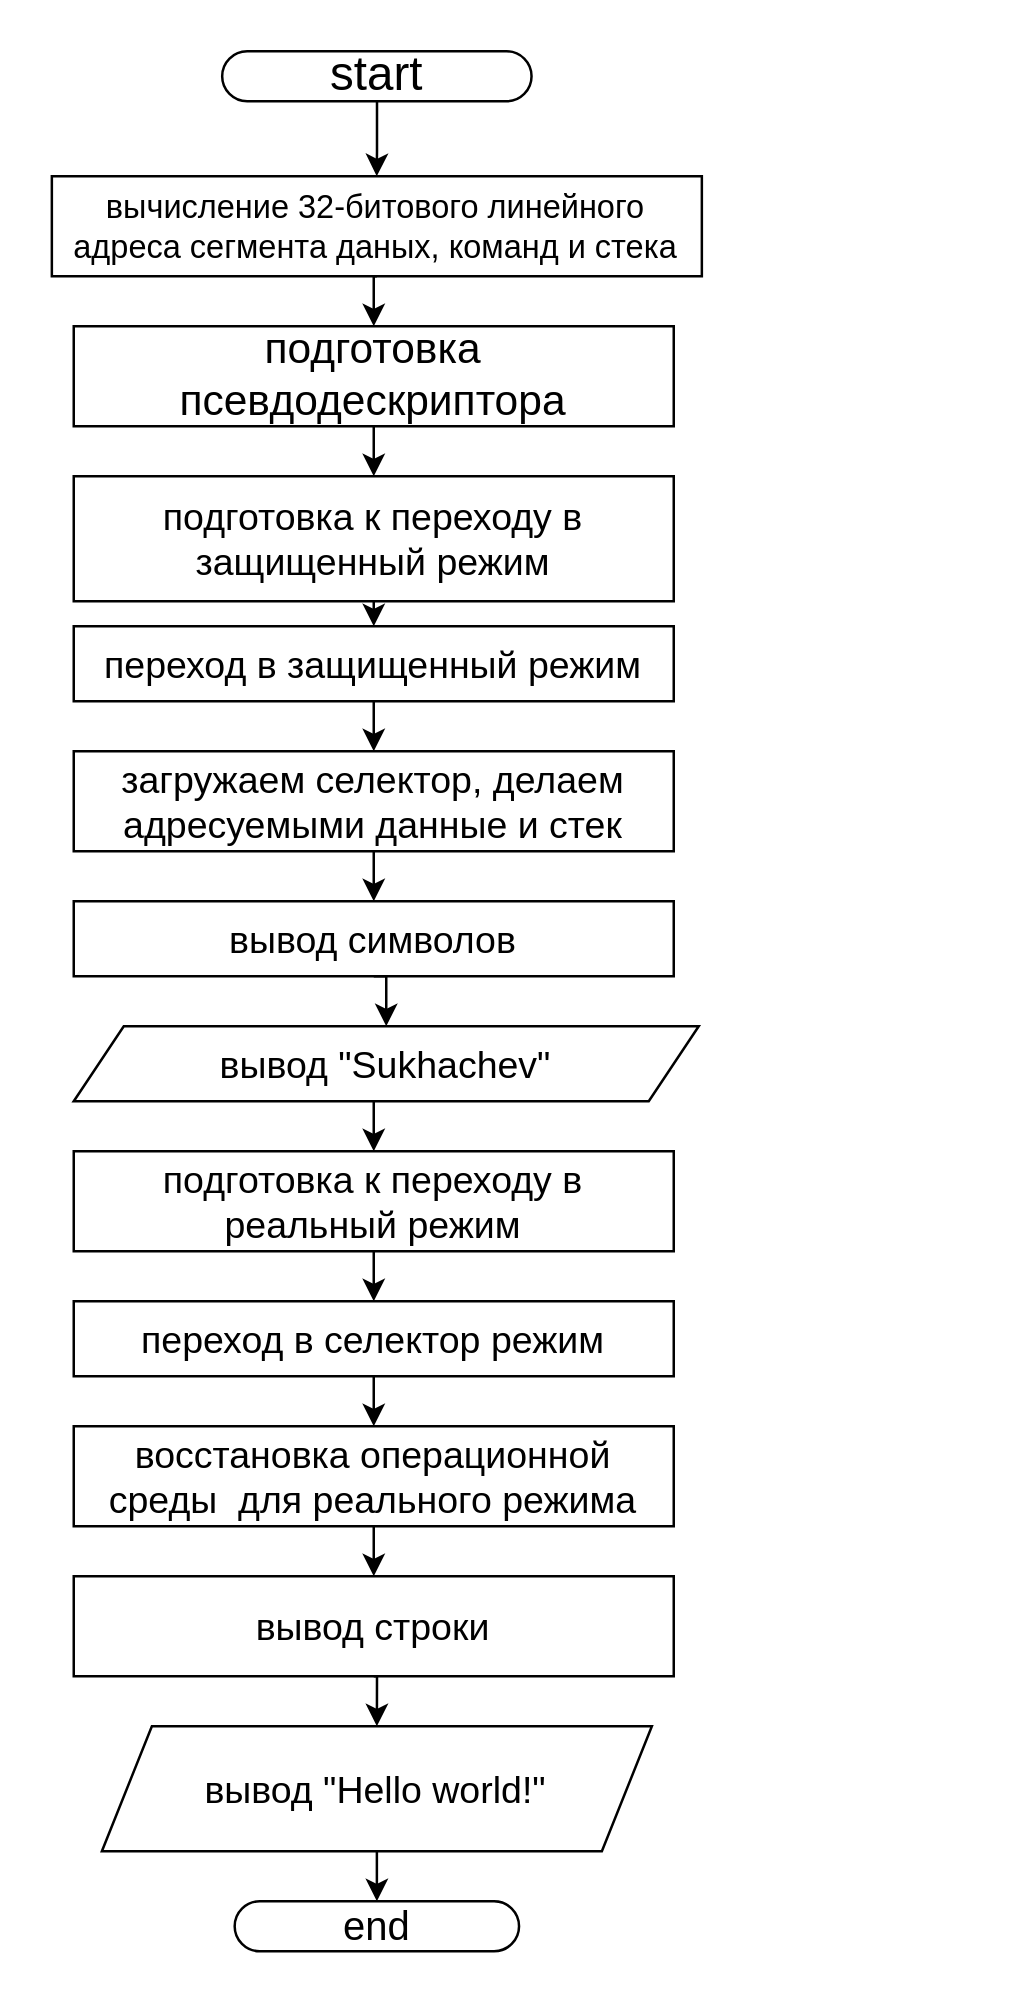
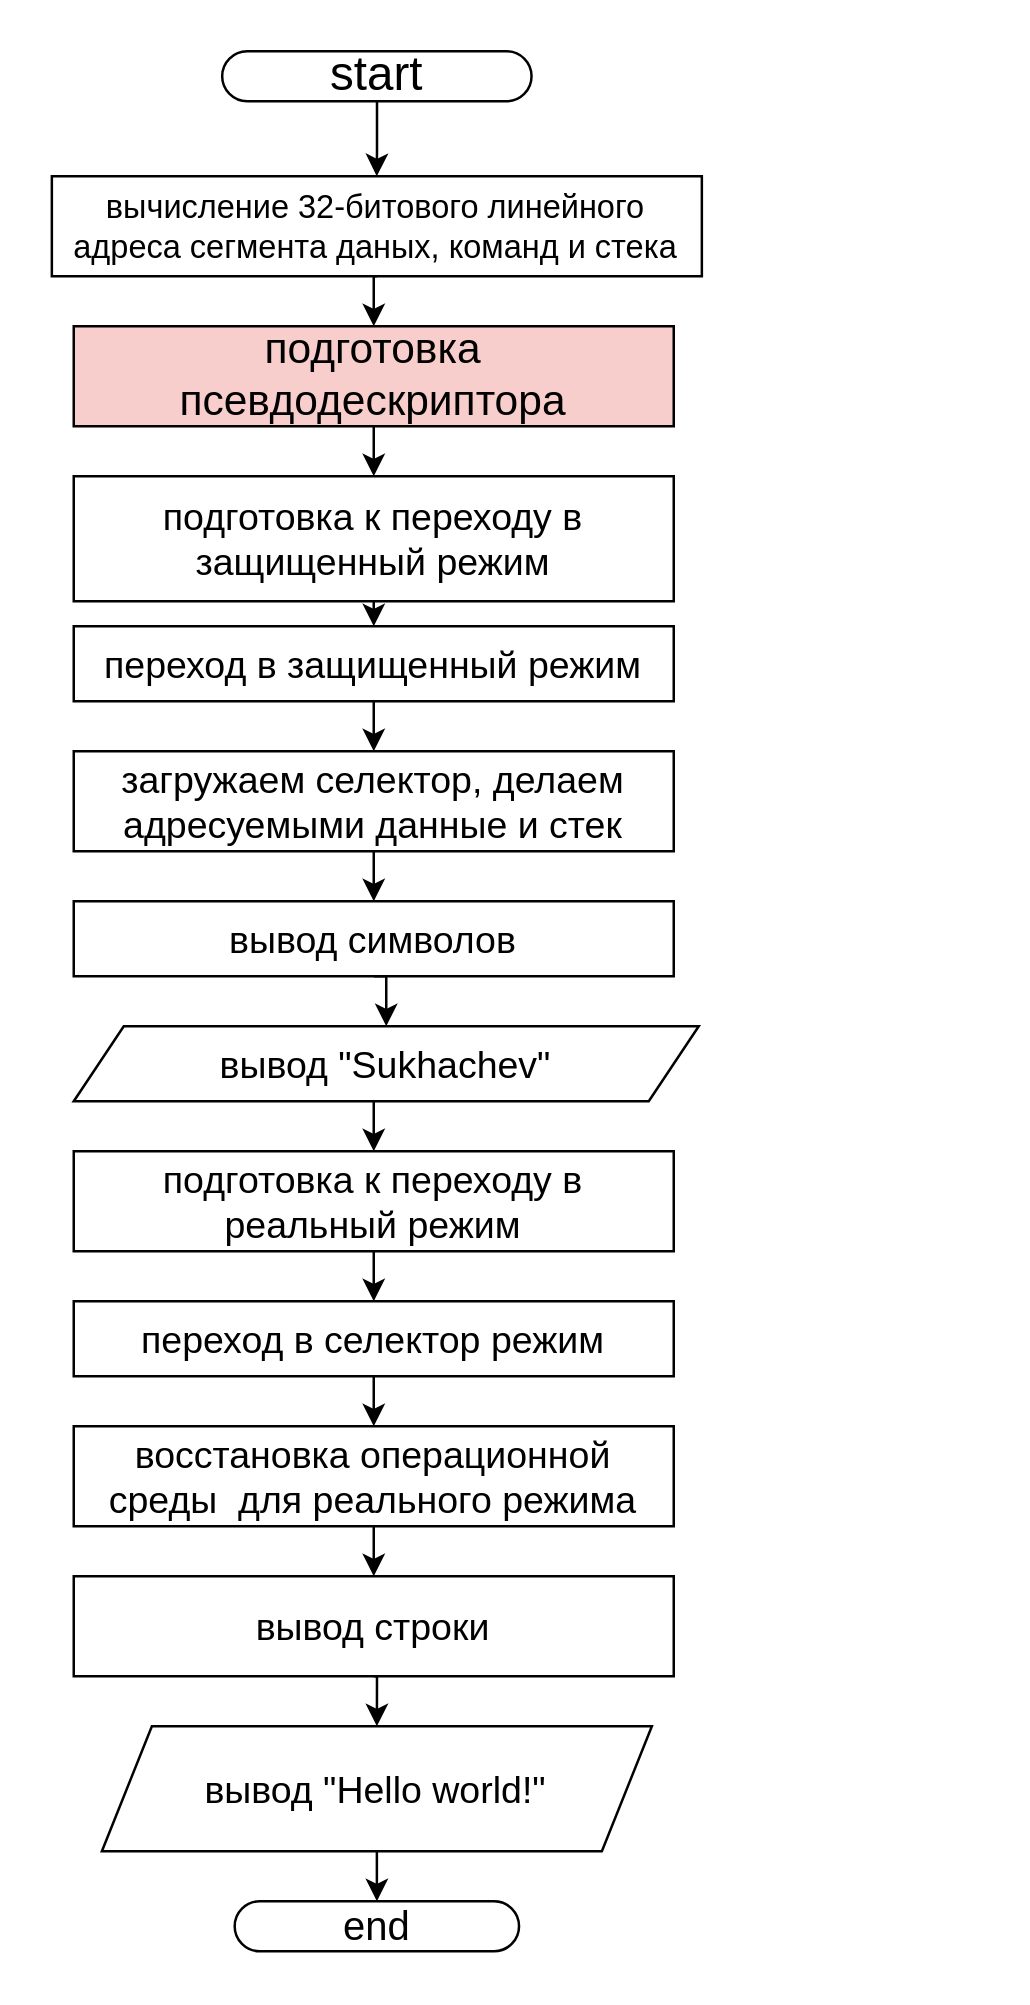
(374, 376) -> (374, 376)
